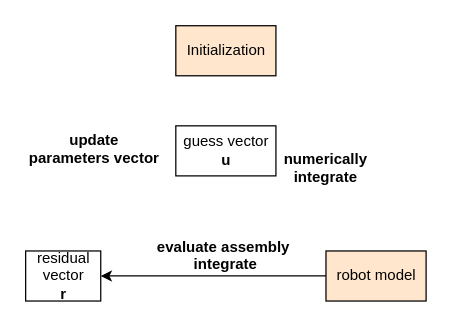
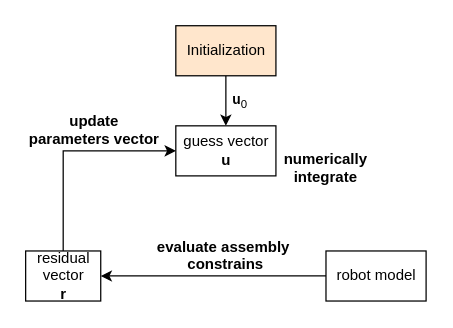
none -> (226, 97)
(94, 148) -> (94, 129)
none -> (65, 151)
(225, 246) -> (225, 246)
(376, 276) -> (376, 276)
